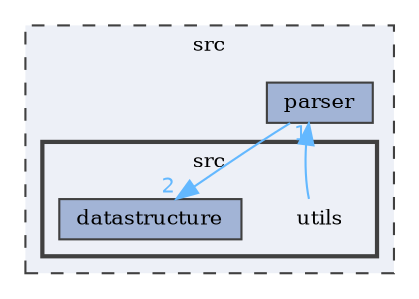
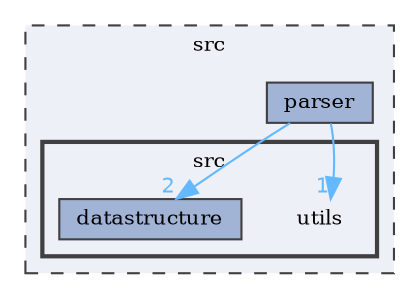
(306, 172) -> (334, 156)
